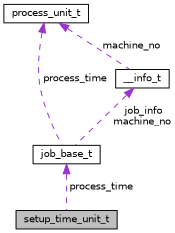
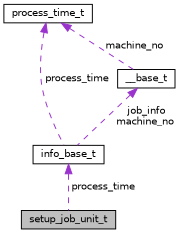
(46, 14) -> (48, 14)
(142, 79) -> (146, 79)
(67, 155) -> (69, 155)
(67, 220) -> (69, 220)
